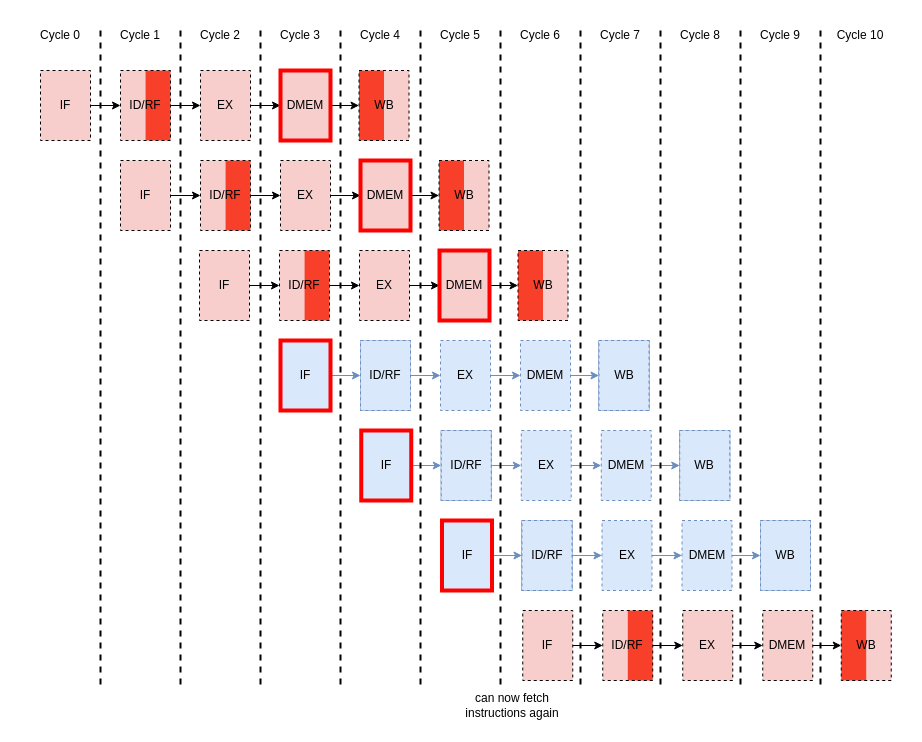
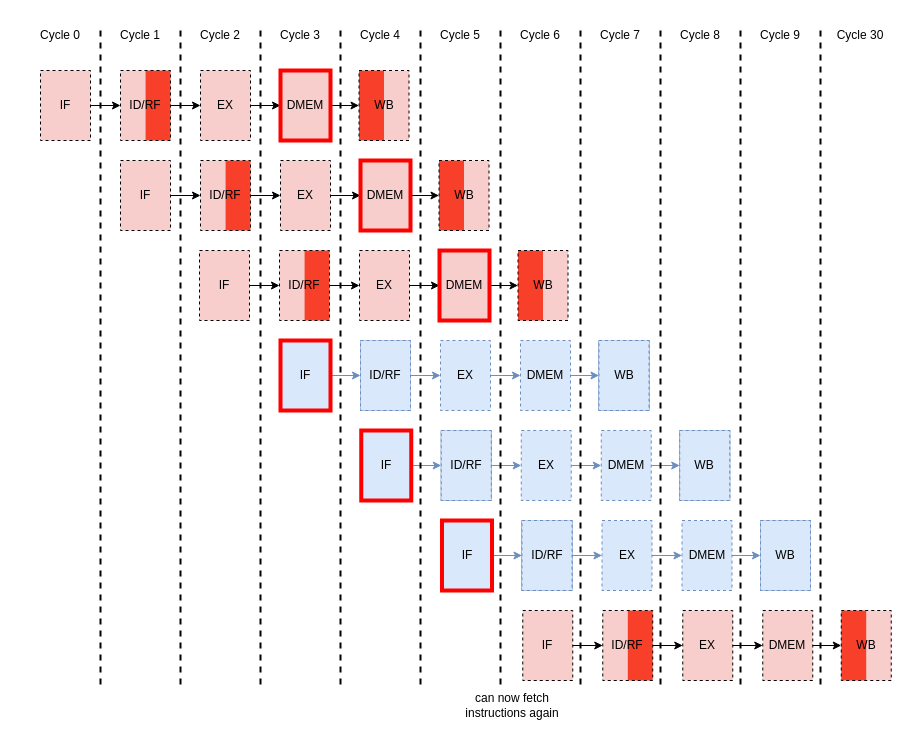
(861, 36) -> (861, 36)
